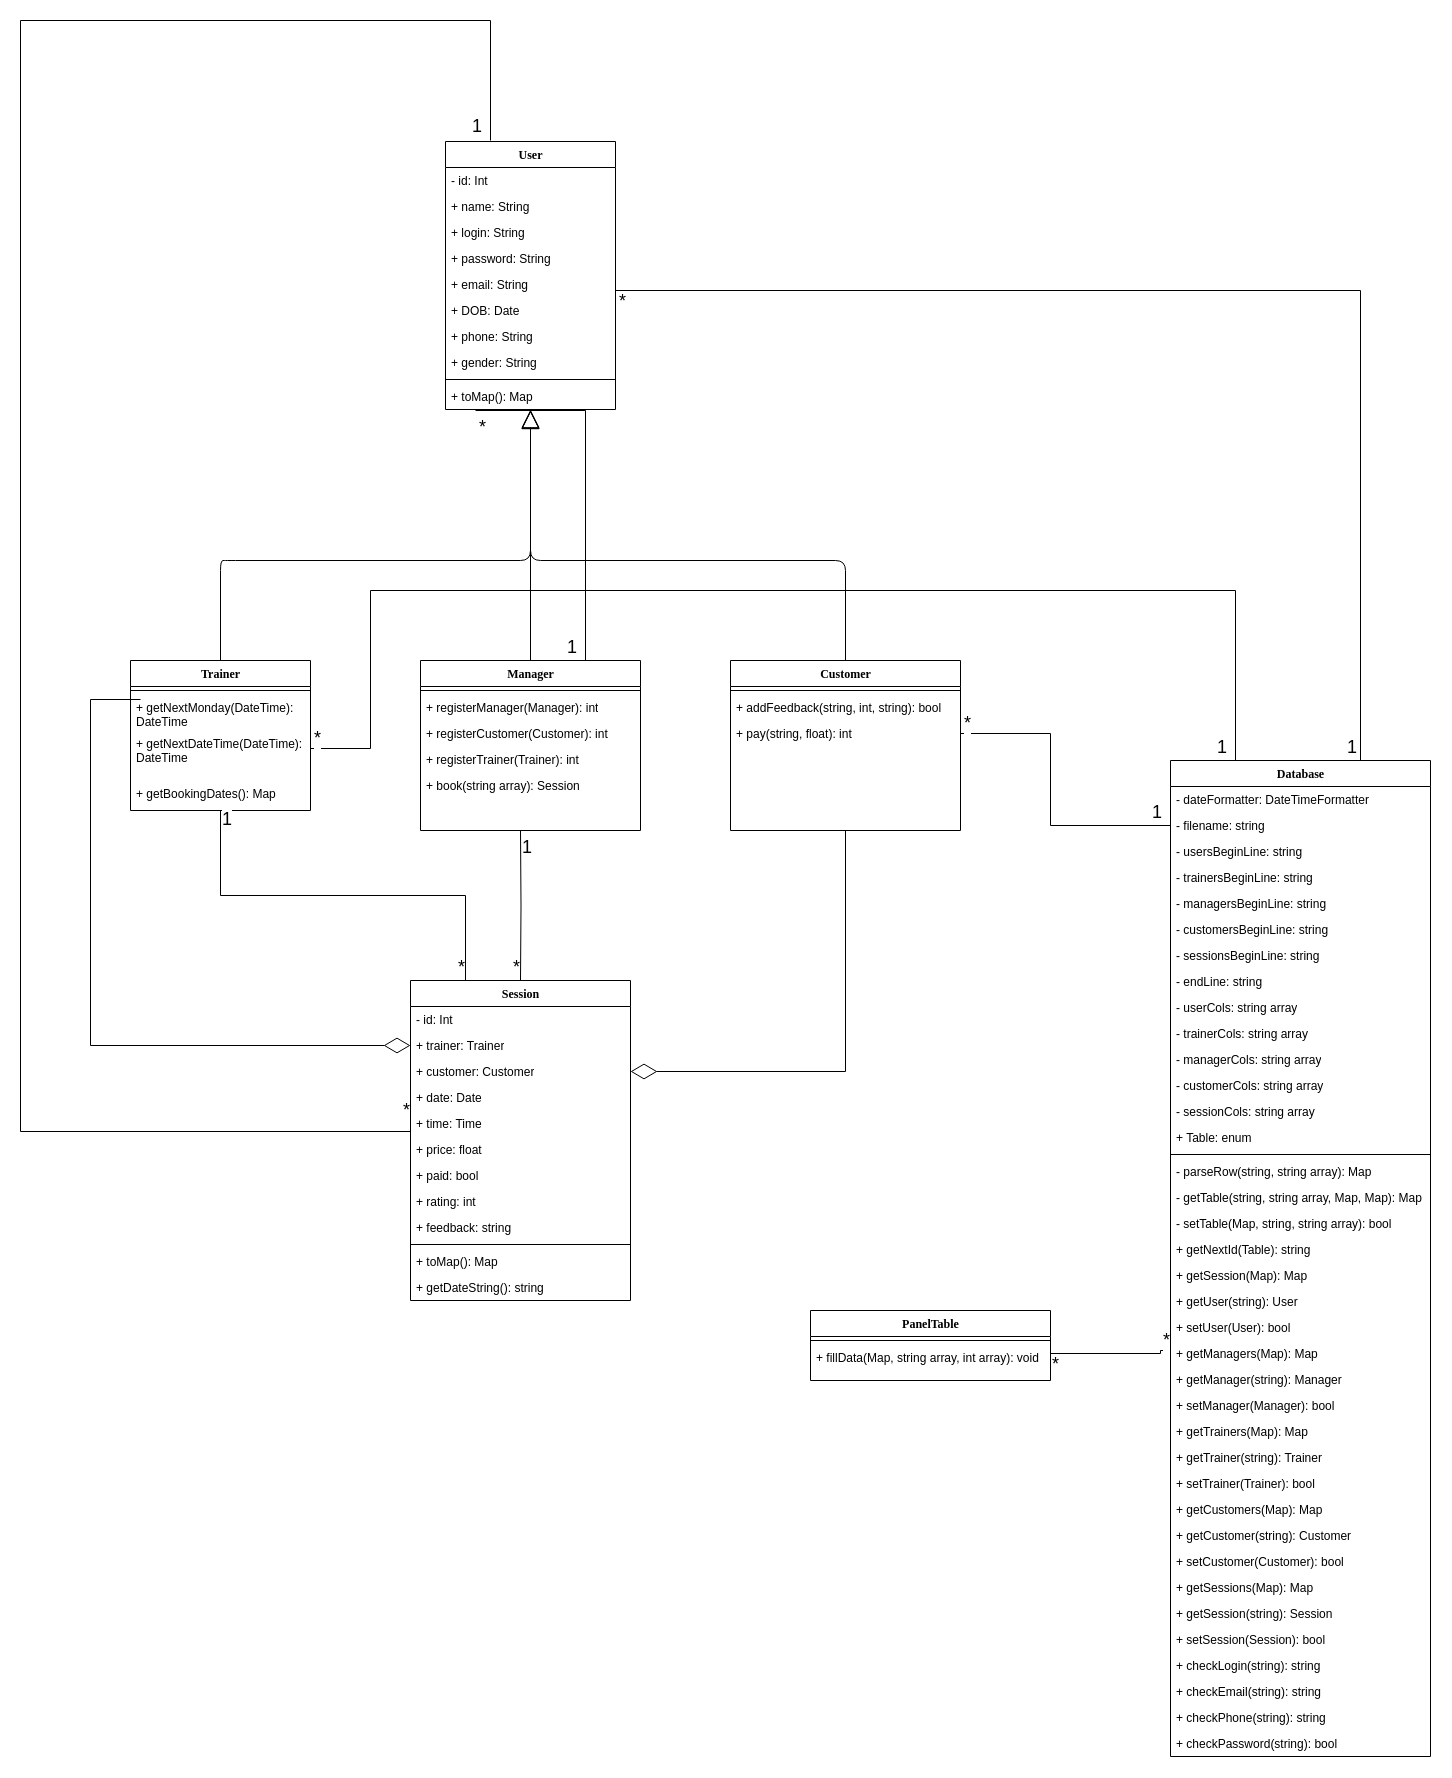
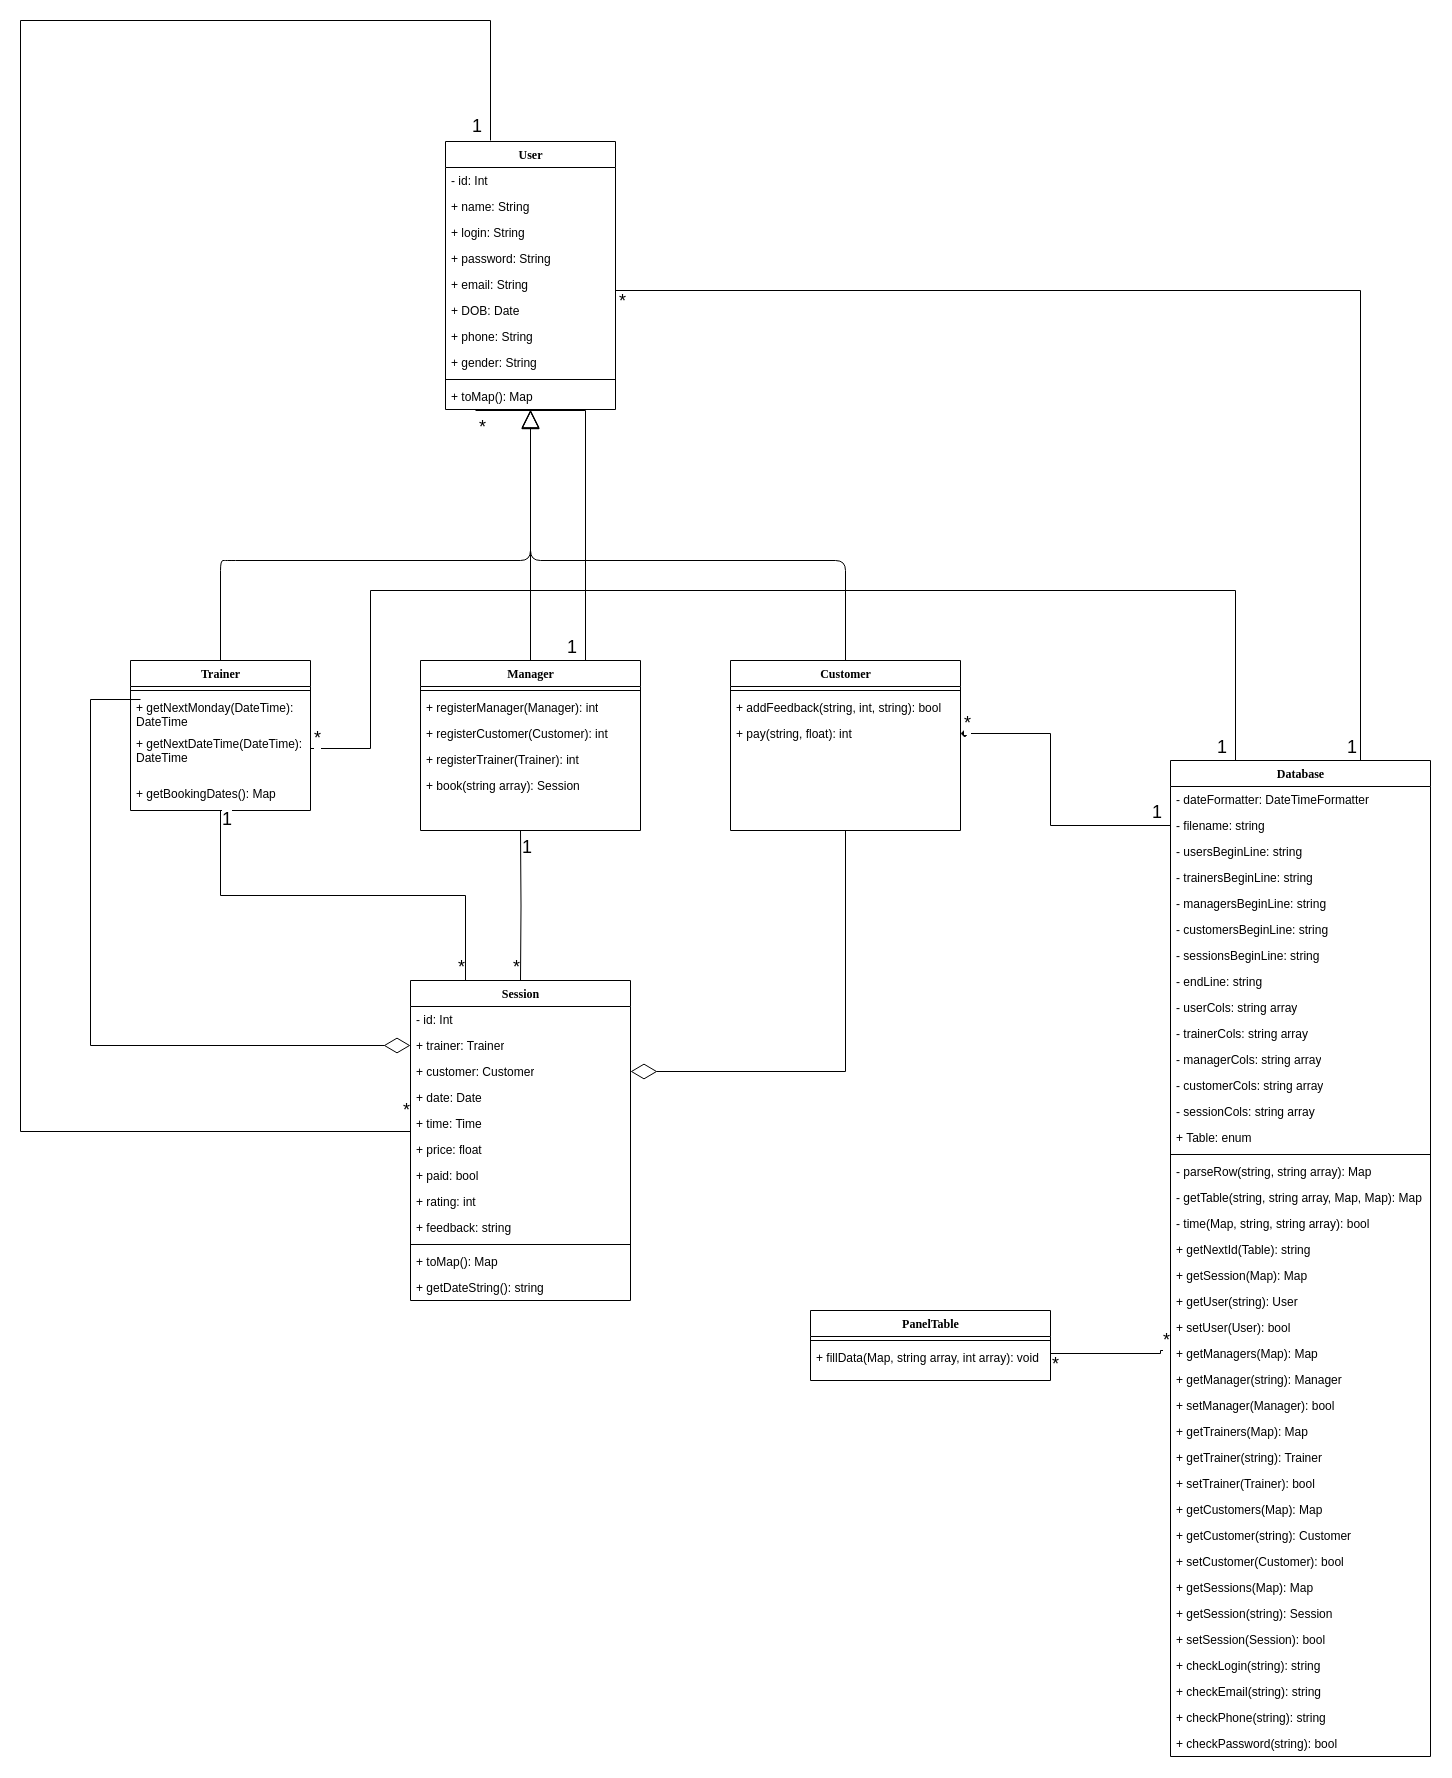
(965, 734) -> (968, 734)
(1302, 1232) -> (1289, 1225)
